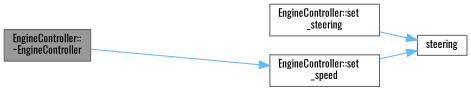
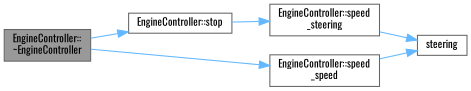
(325, 20) -> (325, 20)
none -> (180, 23)
(325, 71) -> (325, 71)
